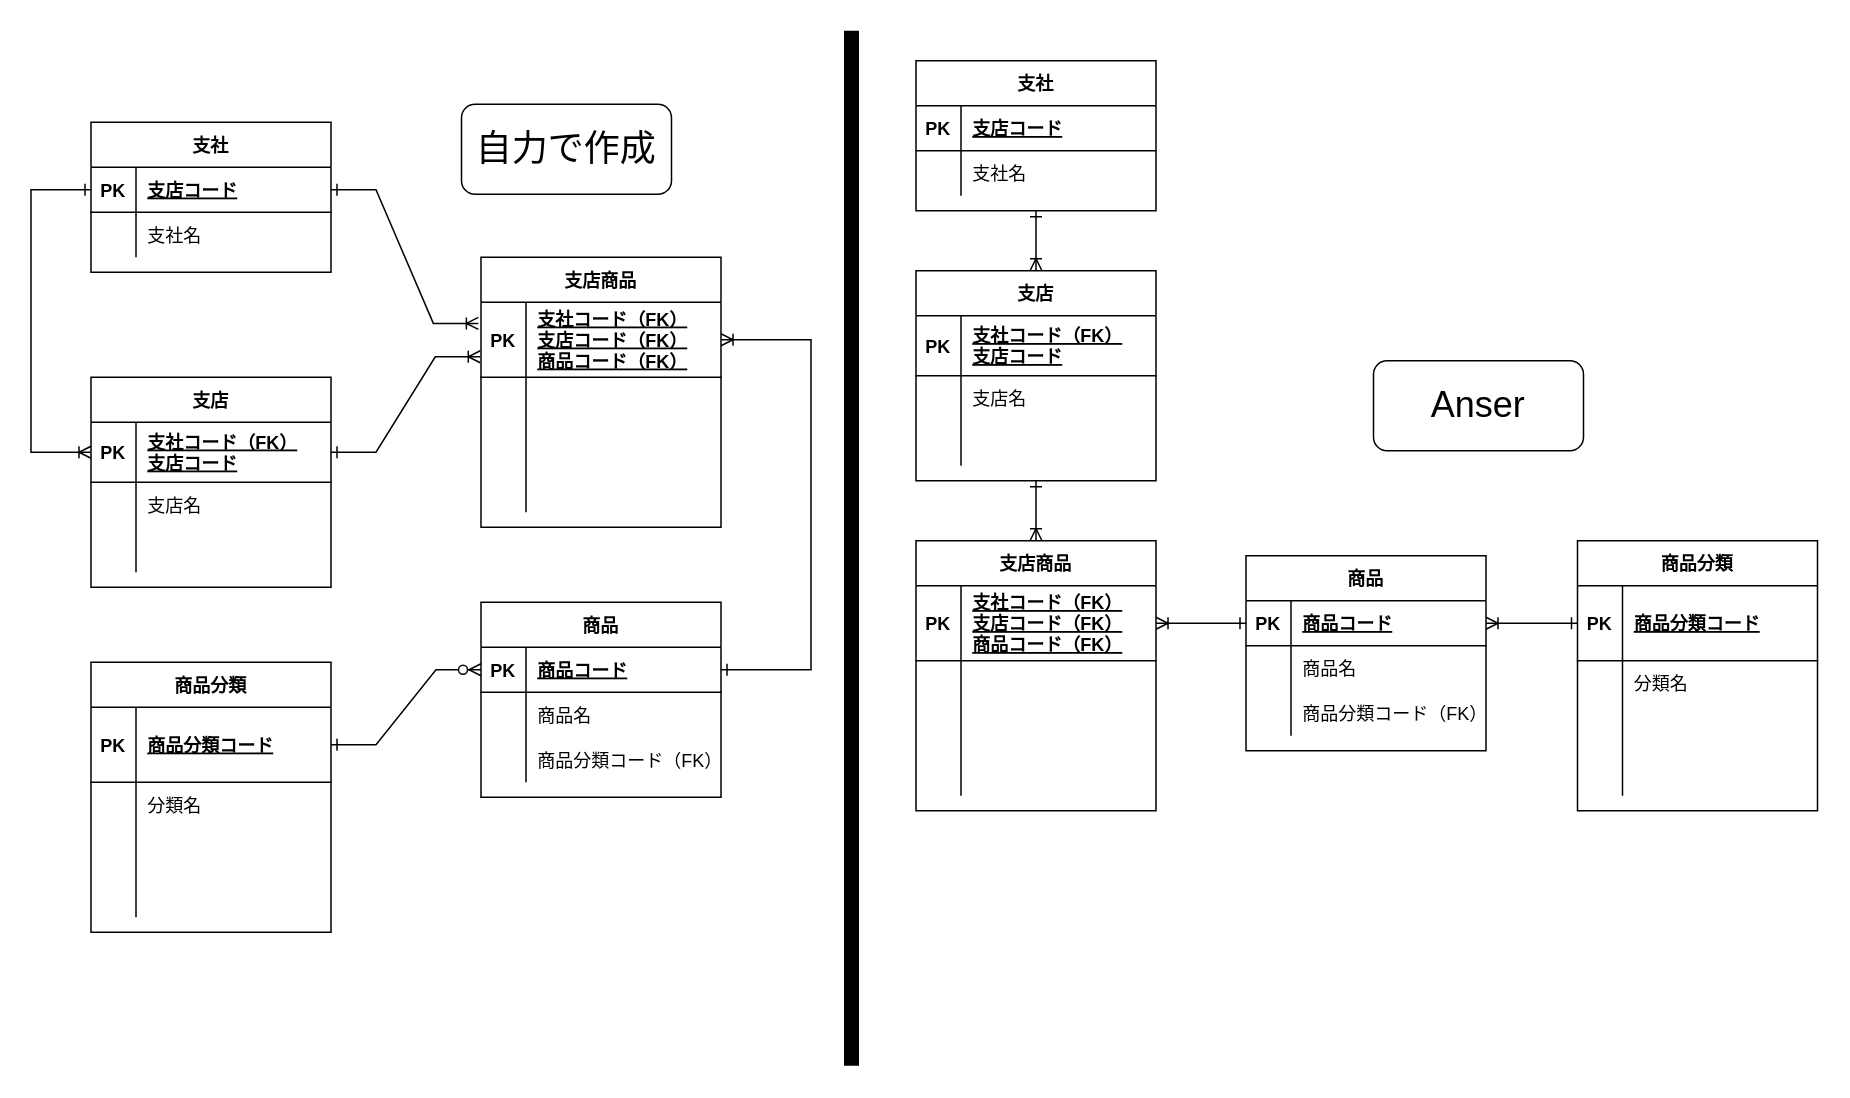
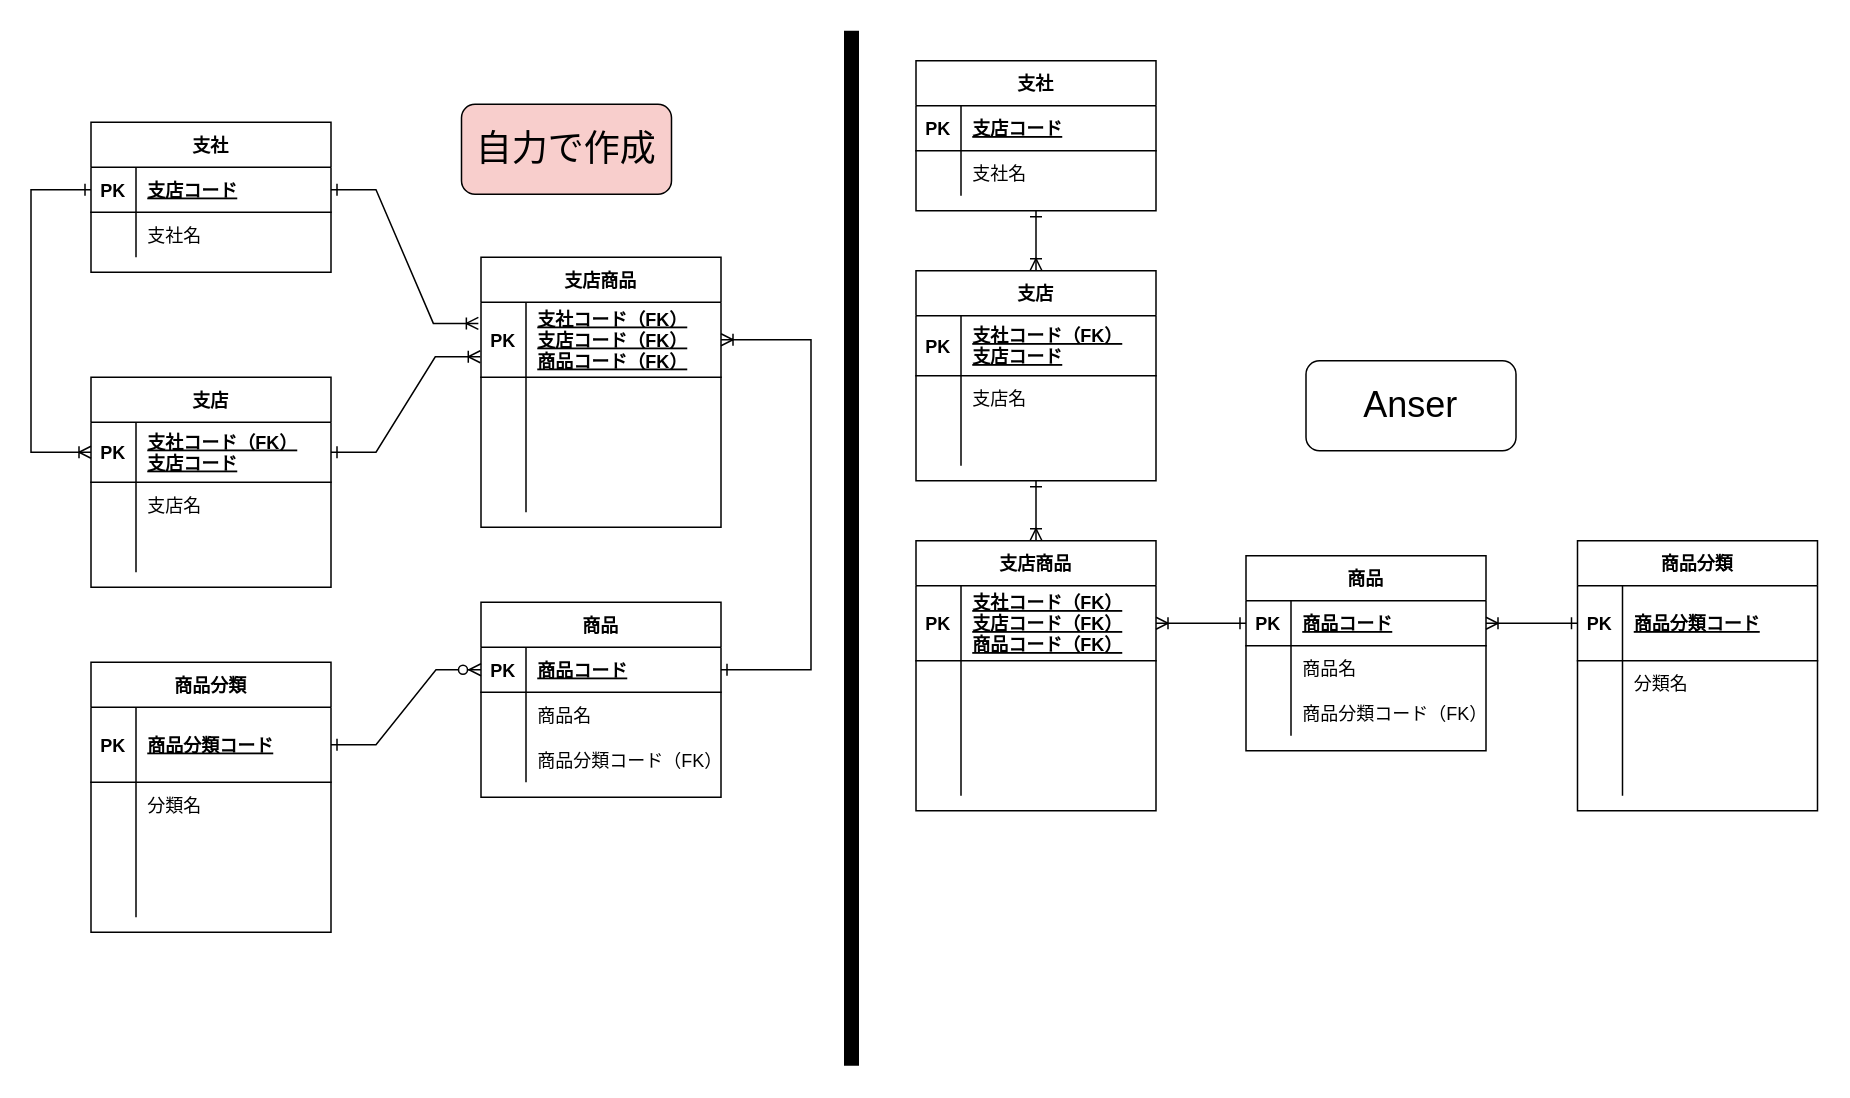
(566, 149) -> (566, 149)
(1478, 406) -> (1411, 406)
